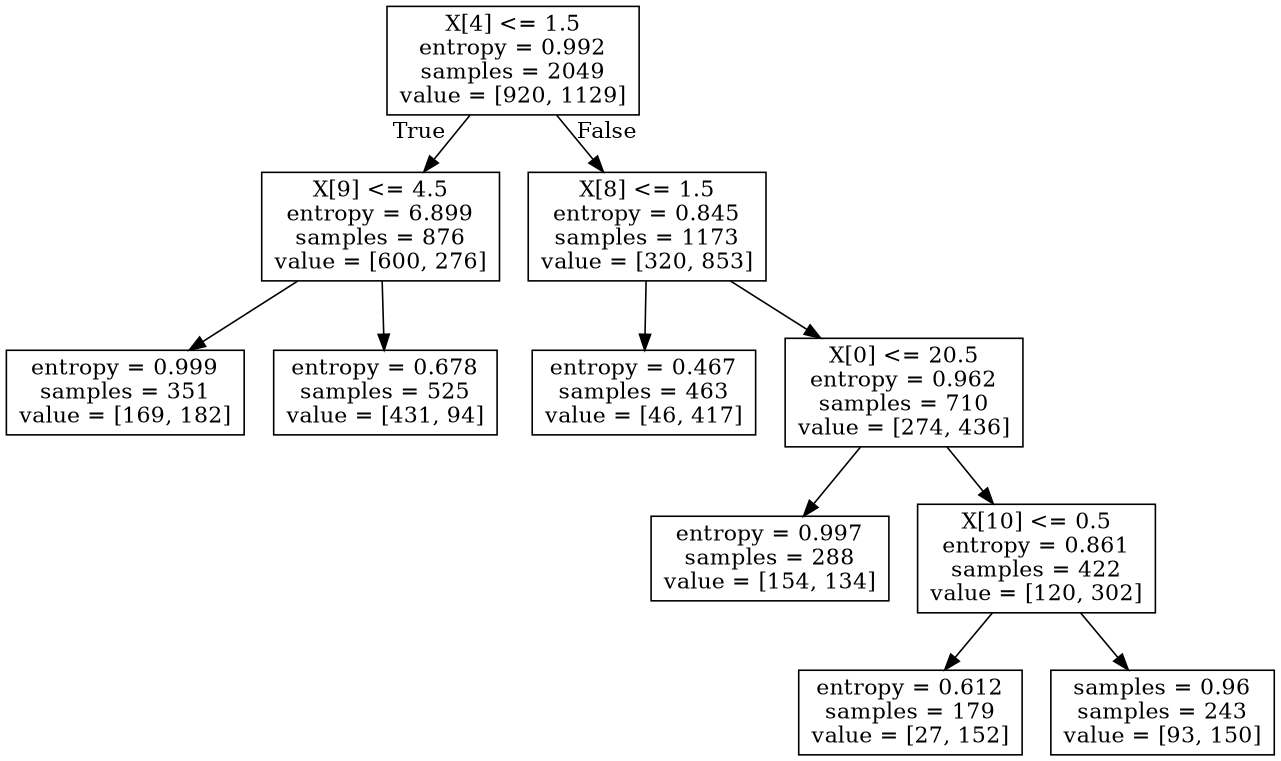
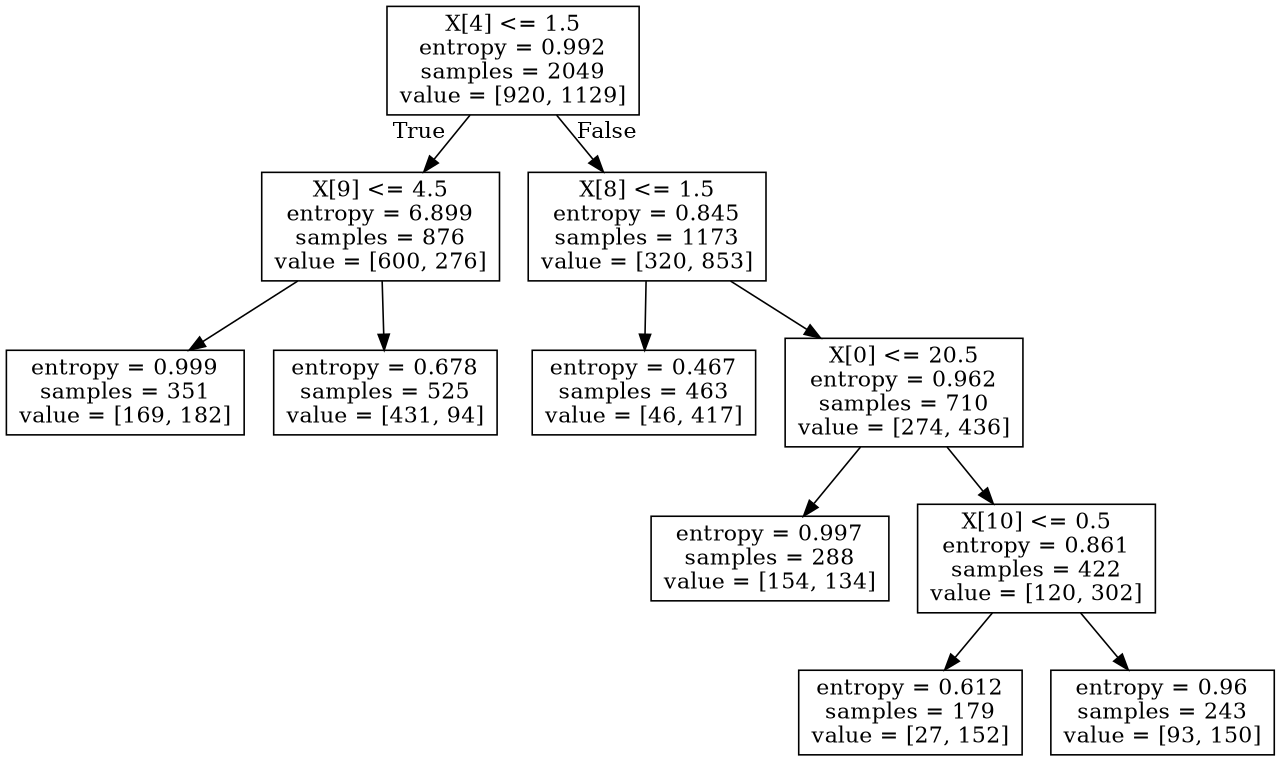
(1163, 713) -> (1163, 713)
